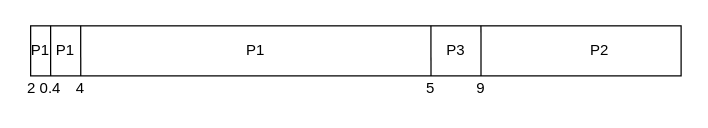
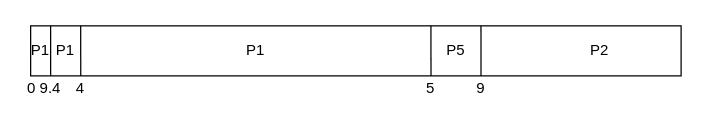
(456, 51) -> (456, 51)
(32, 88) -> (32, 88)
(51, 88) -> (51, 88)
